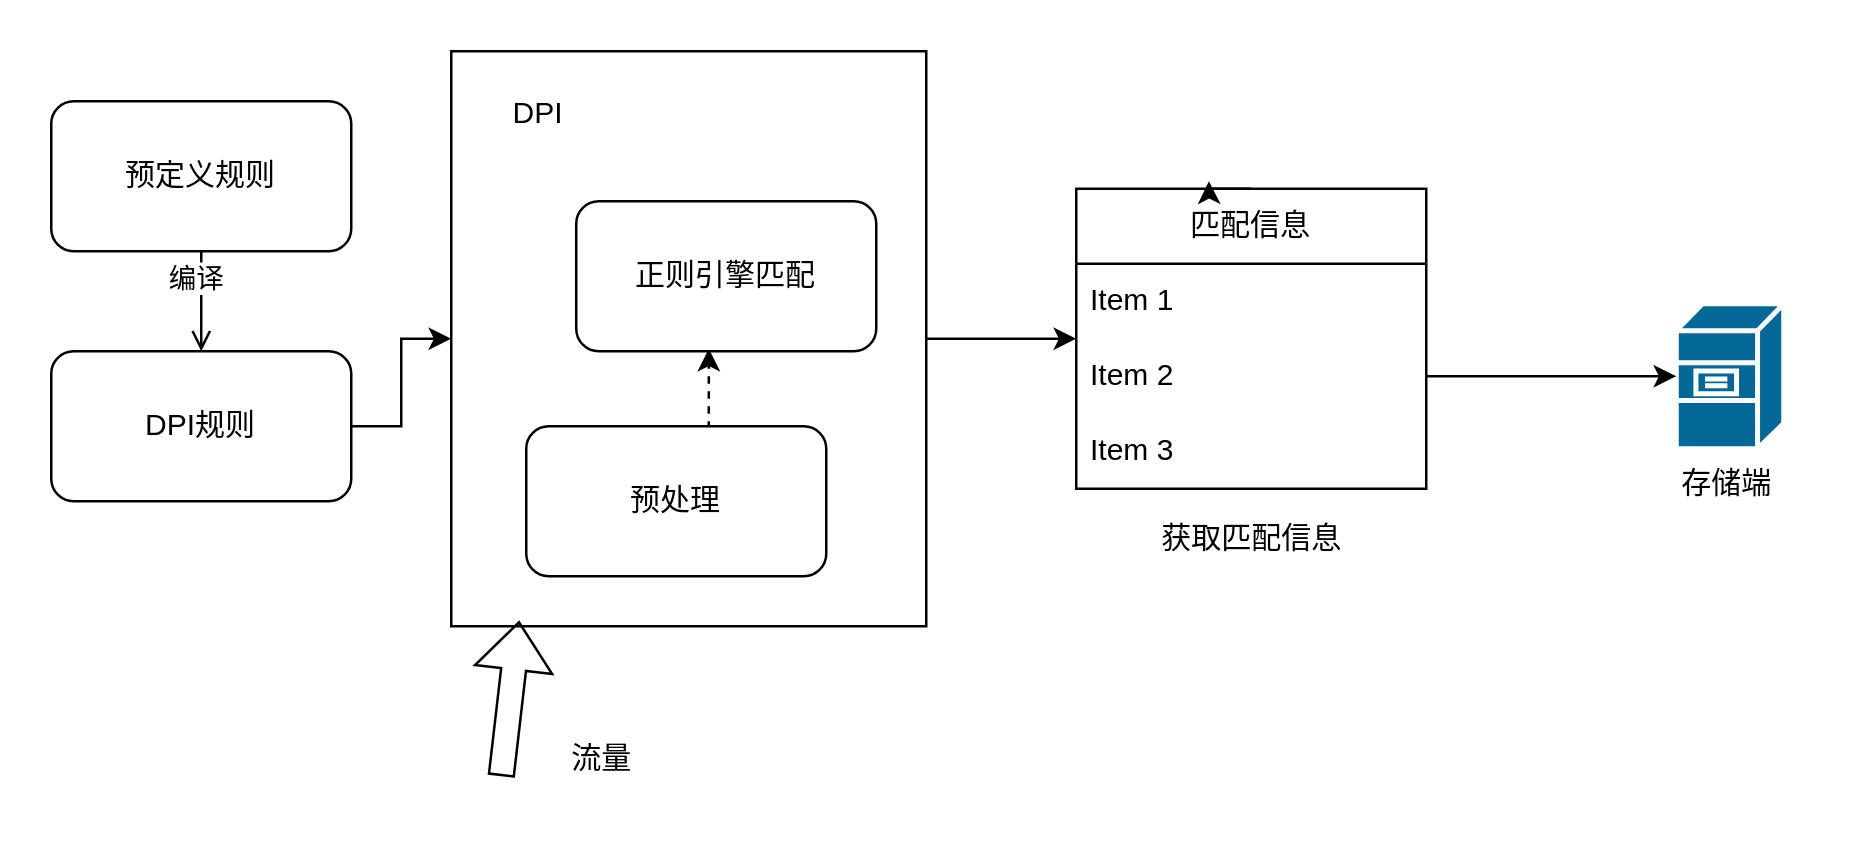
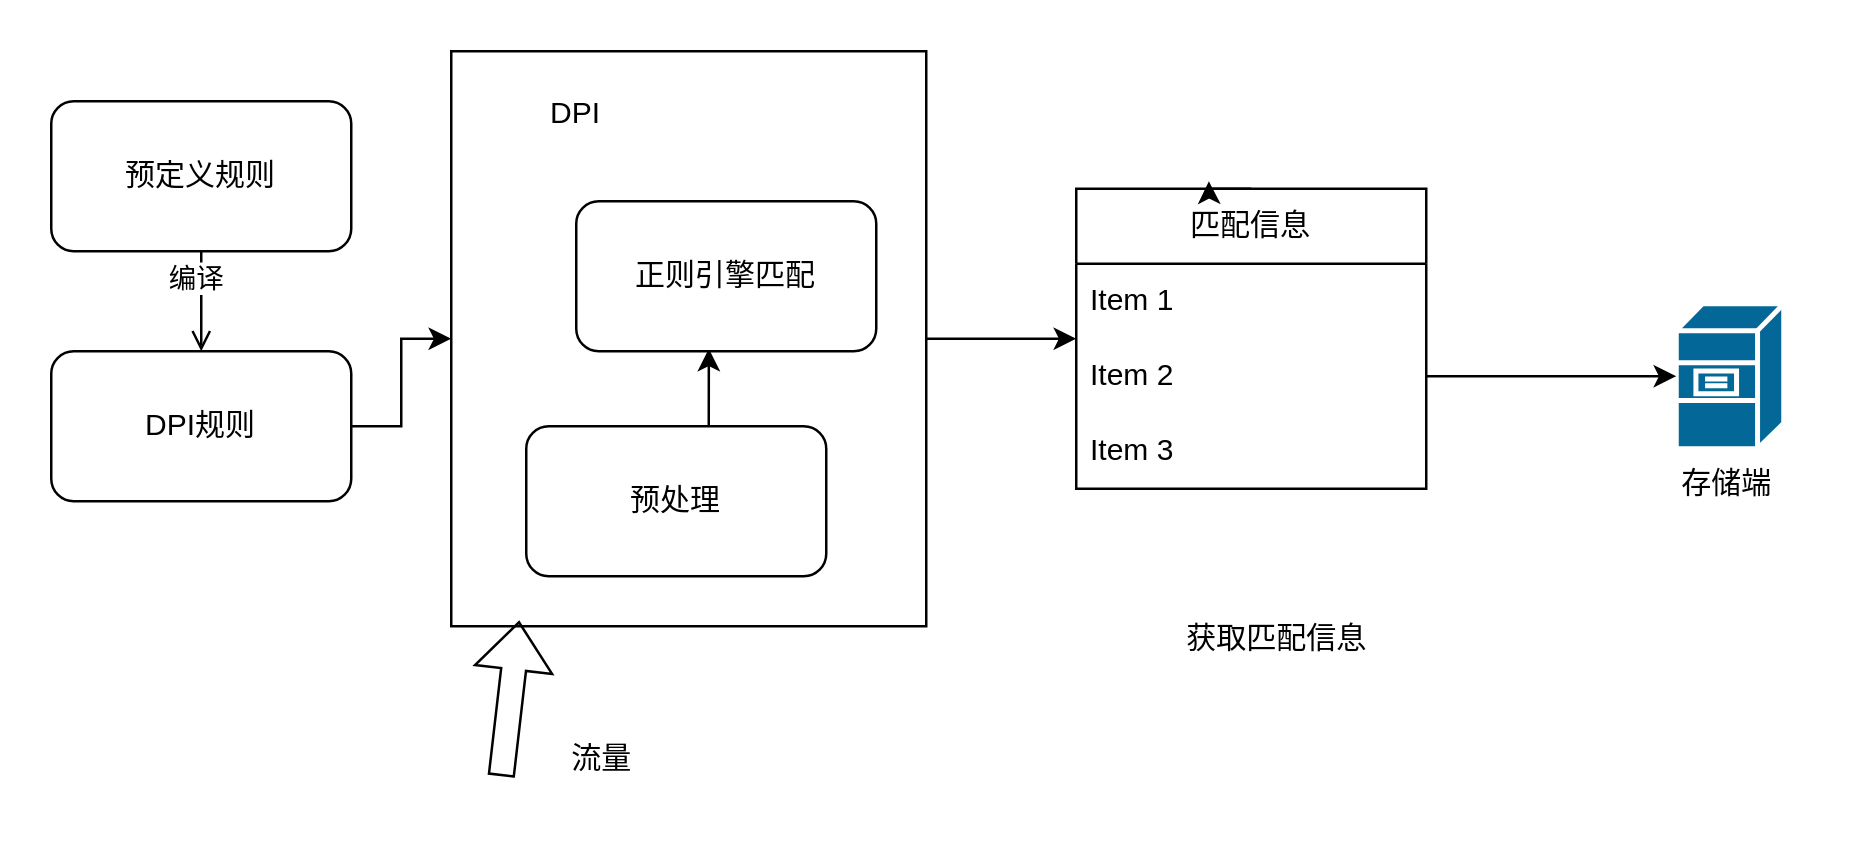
(539, 114) -> (576, 114)
(709, 397) -> (709, 397)
(1251, 539) -> (1276, 639)
